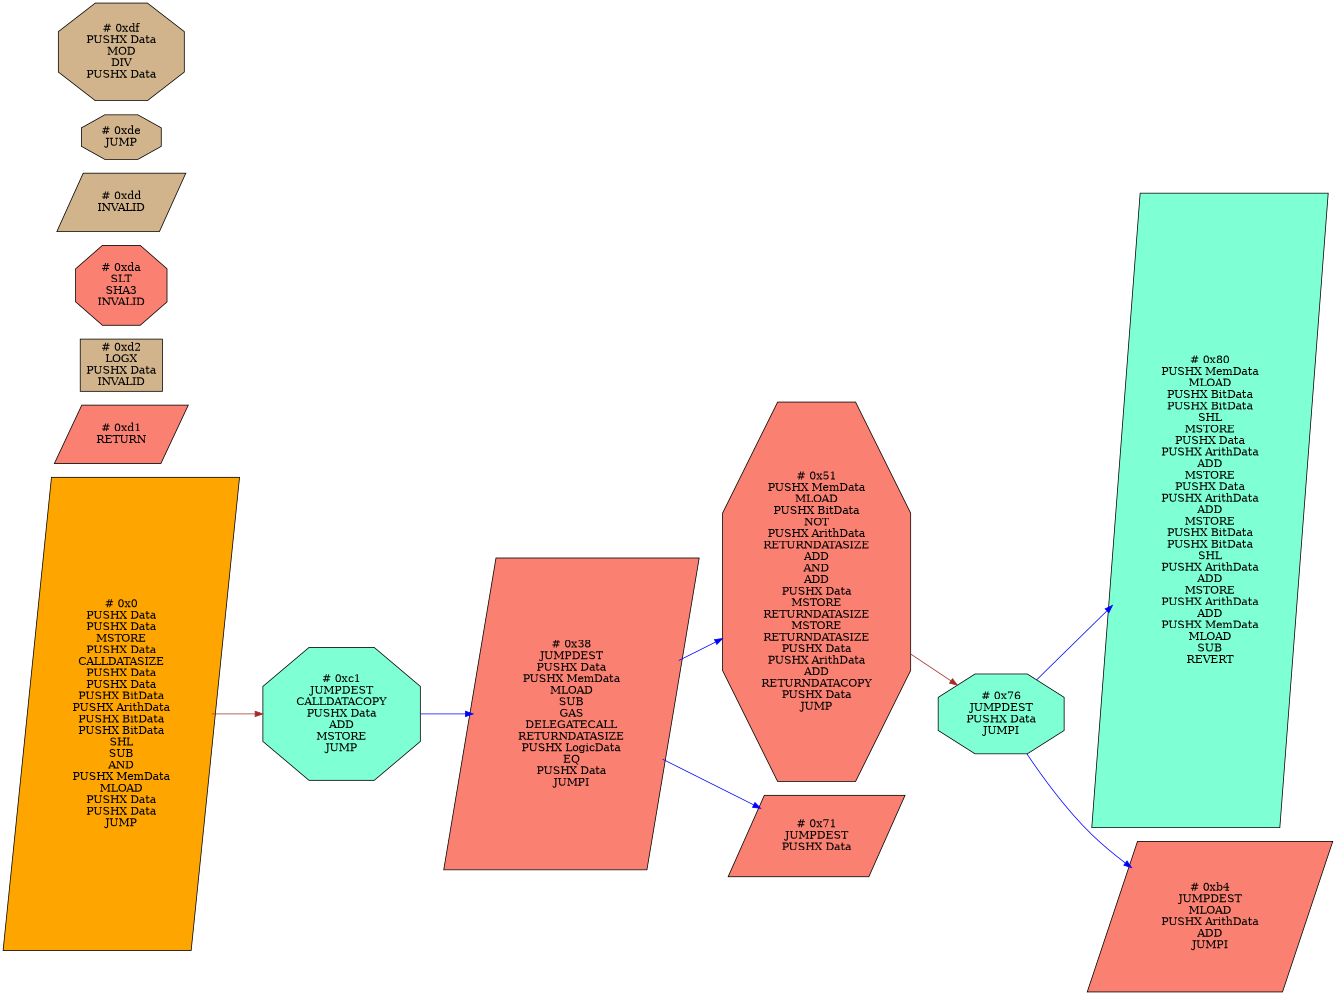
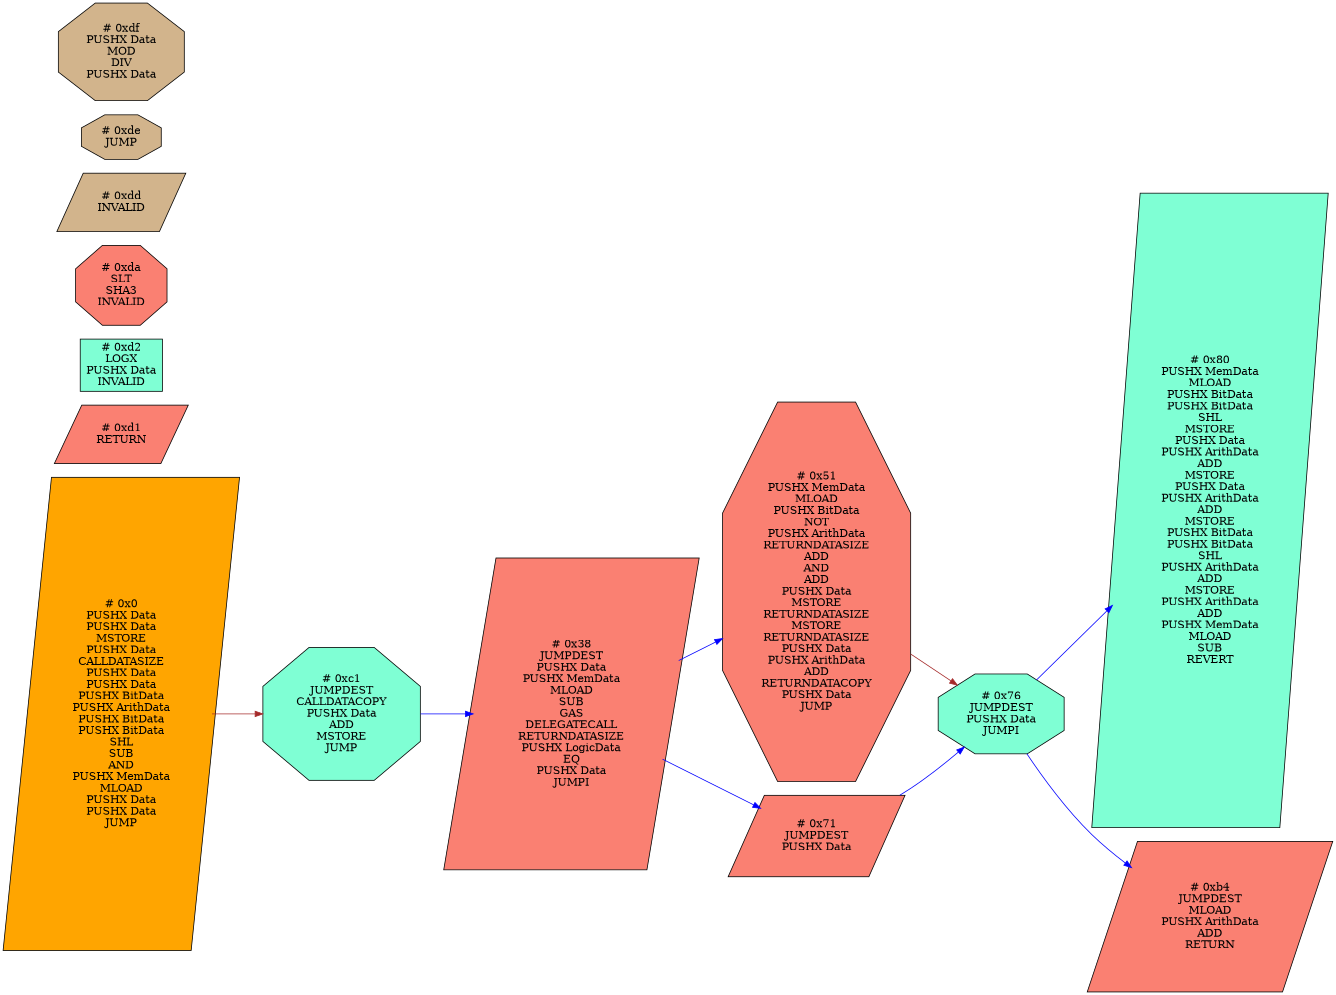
(121, 365) -> (121, 365)
none -> (930, 775)
(1210, 917) -> (1210, 917)
